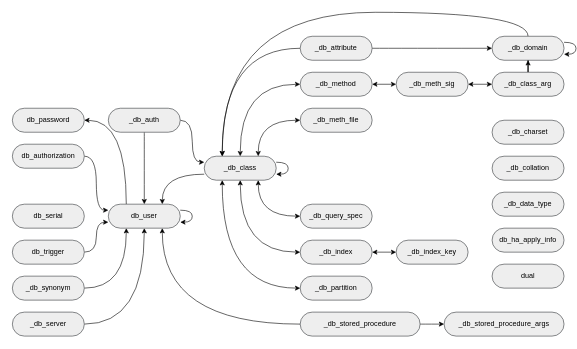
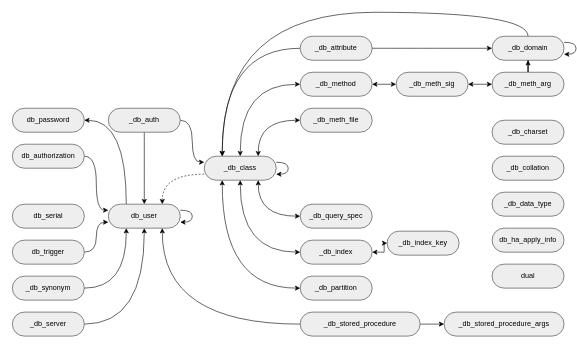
(528, 84) -> (528, 84)
(177, 178) -> (177, 178)
(432, 252) -> (423, 243)
